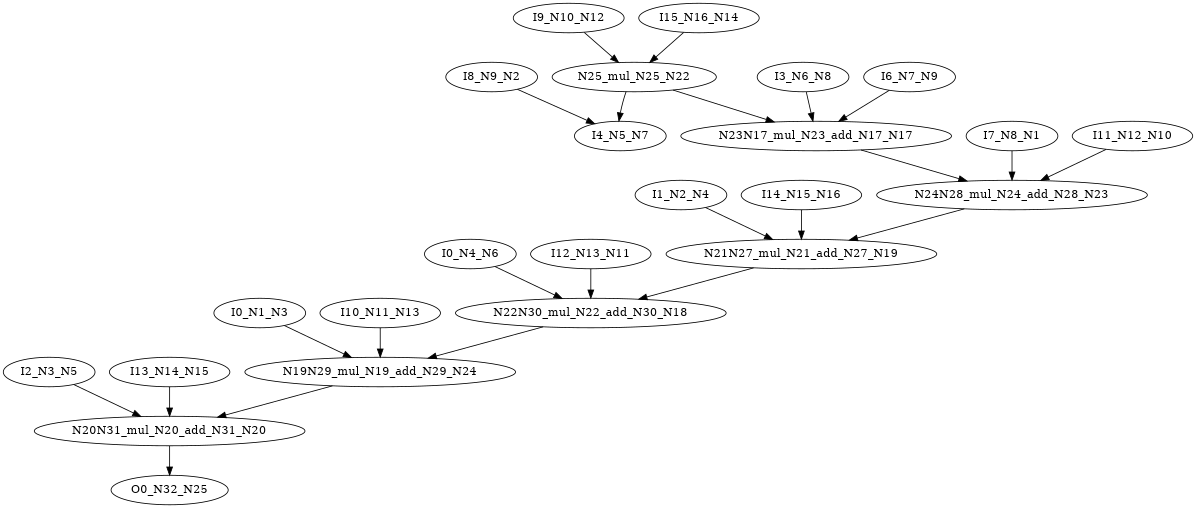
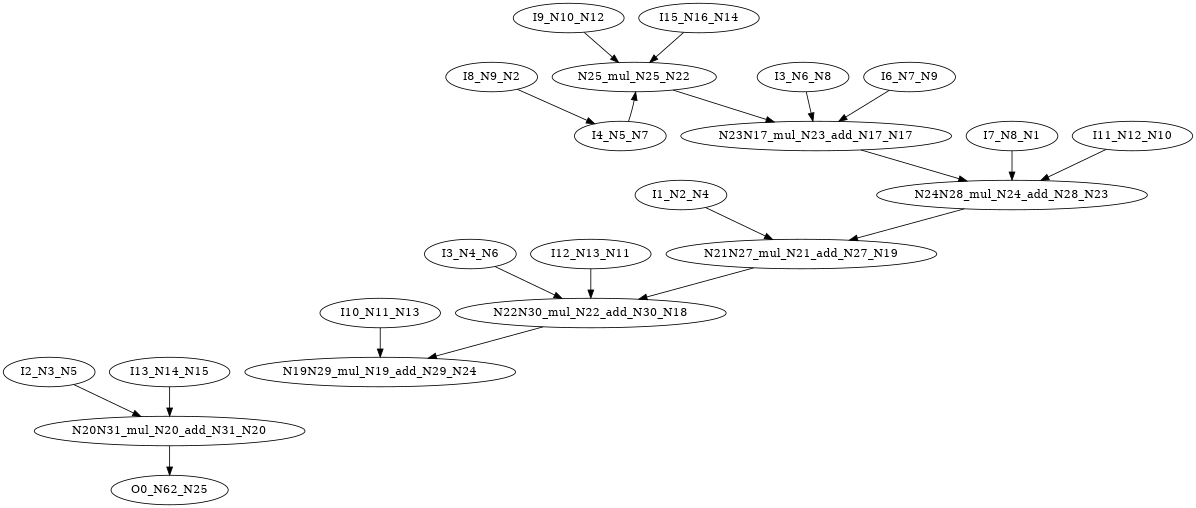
(623, 102) -> (632, 111)
(801, 195) -> none
(470, 254) -> (470, 254)
(260, 313) -> none
(279, 400) -> none
(170, 490) -> (170, 490)
